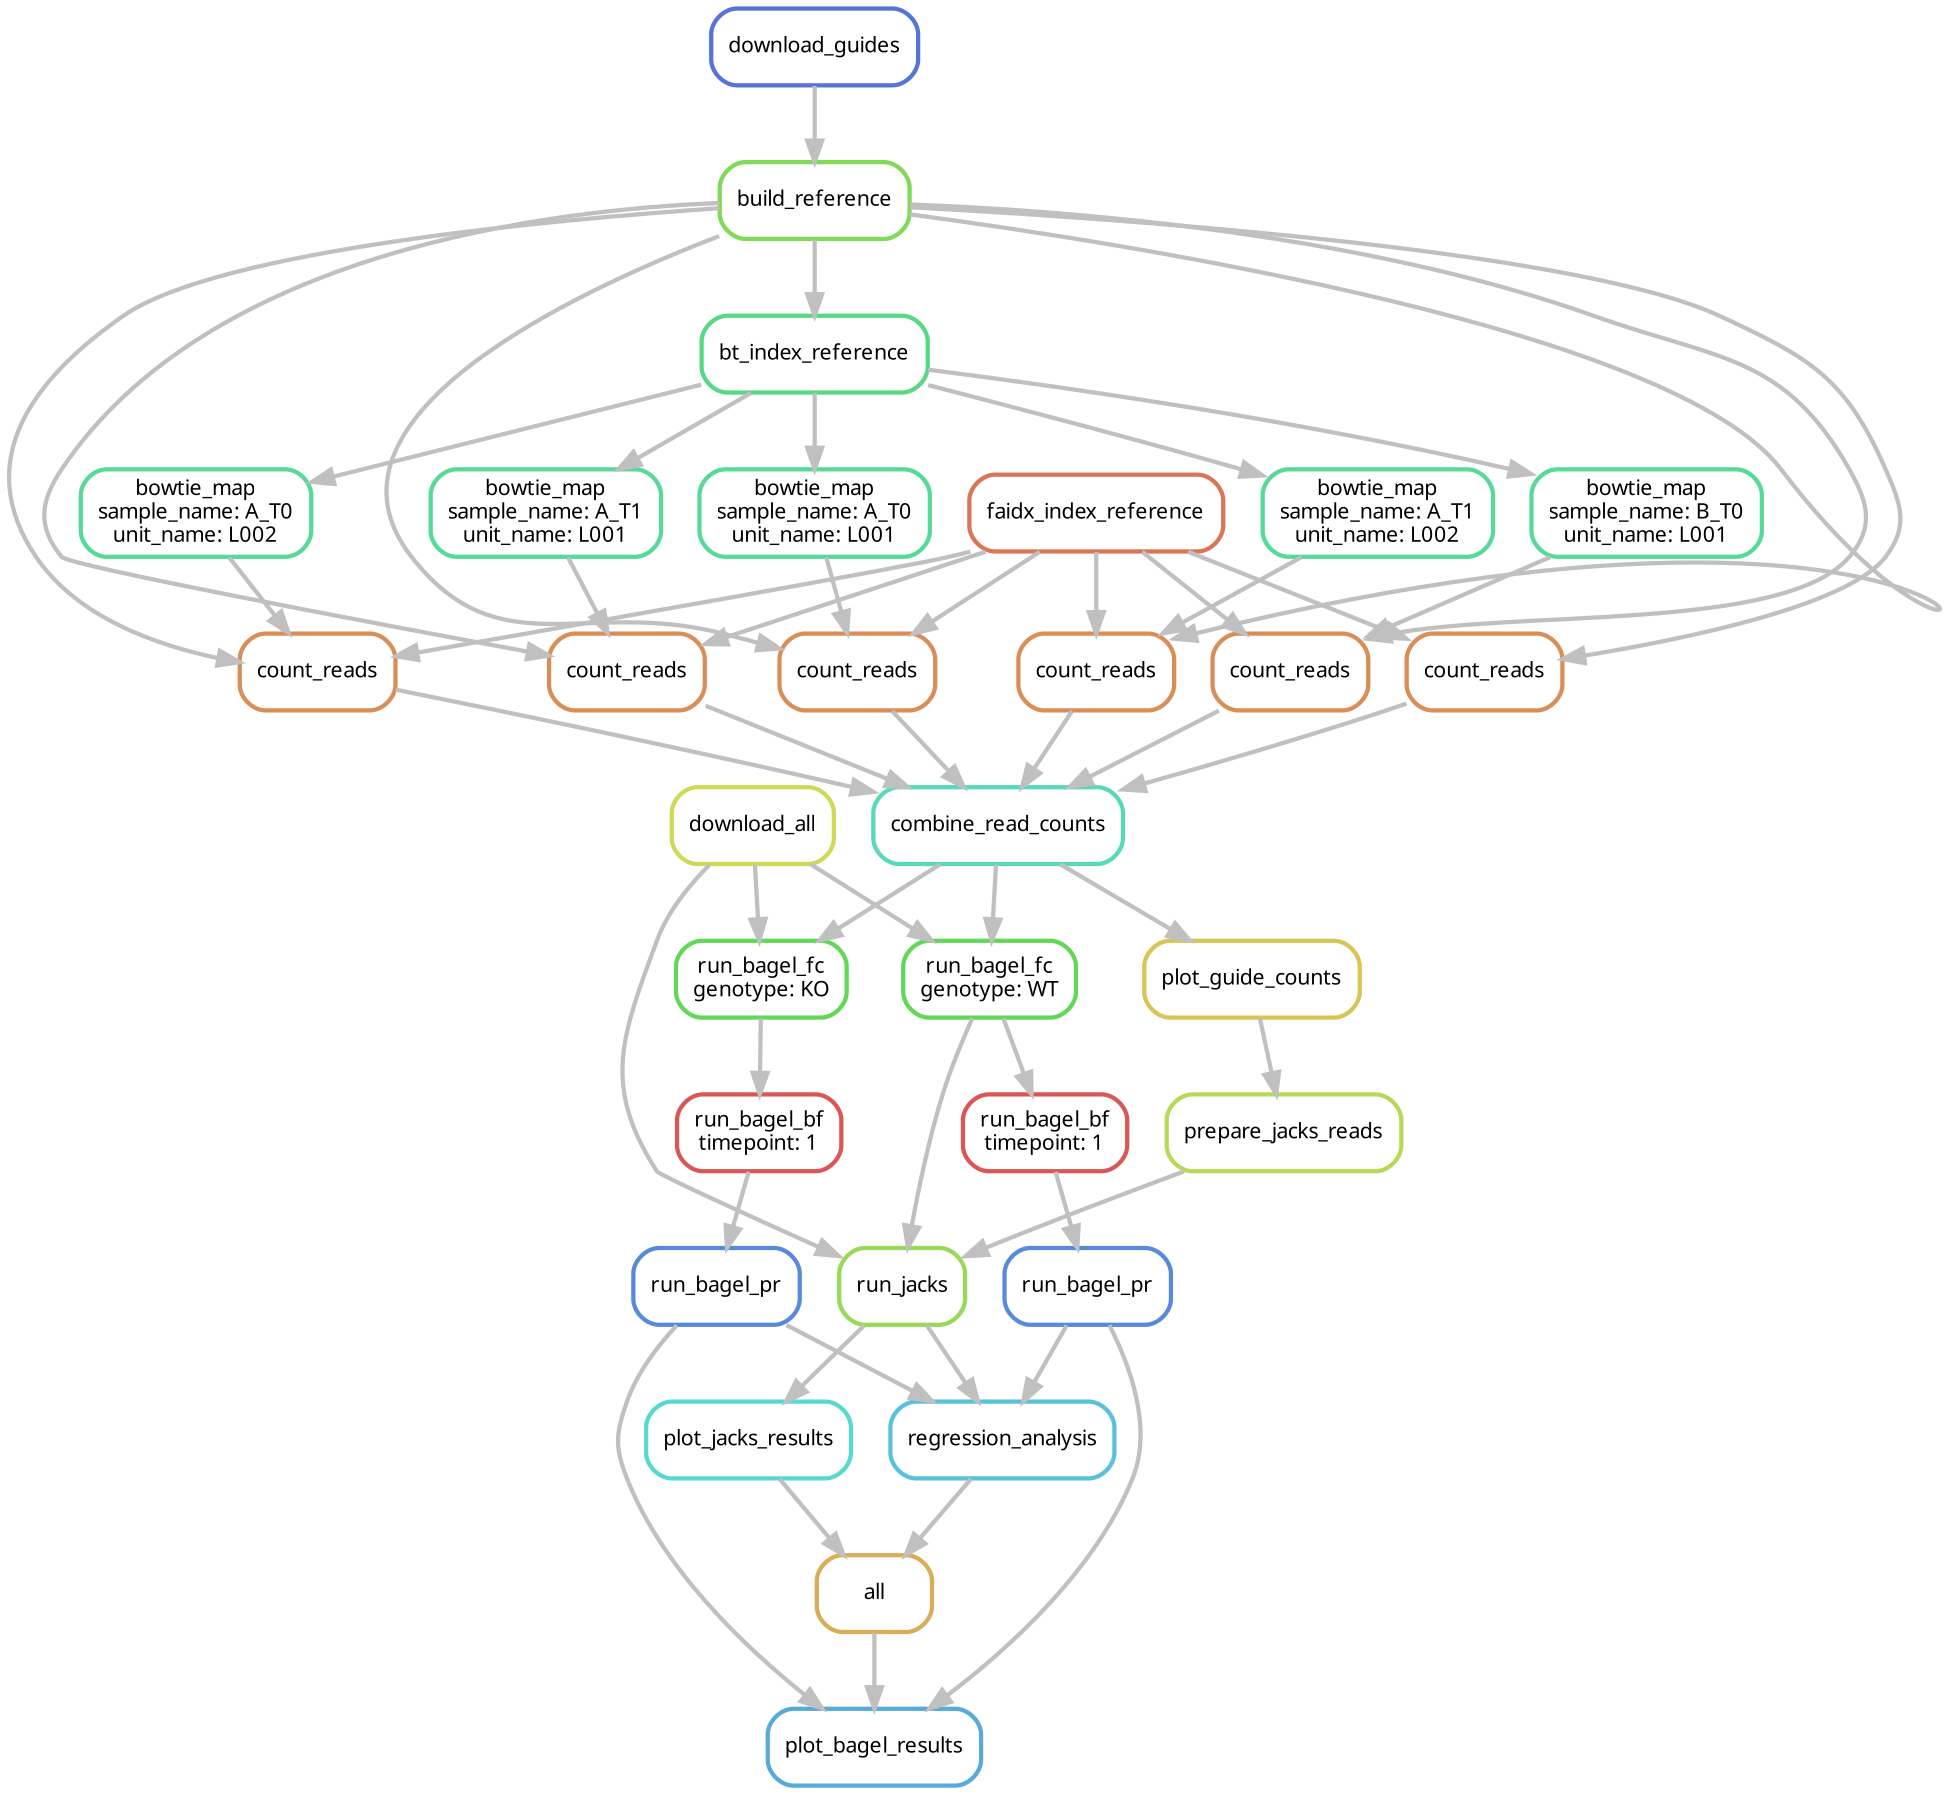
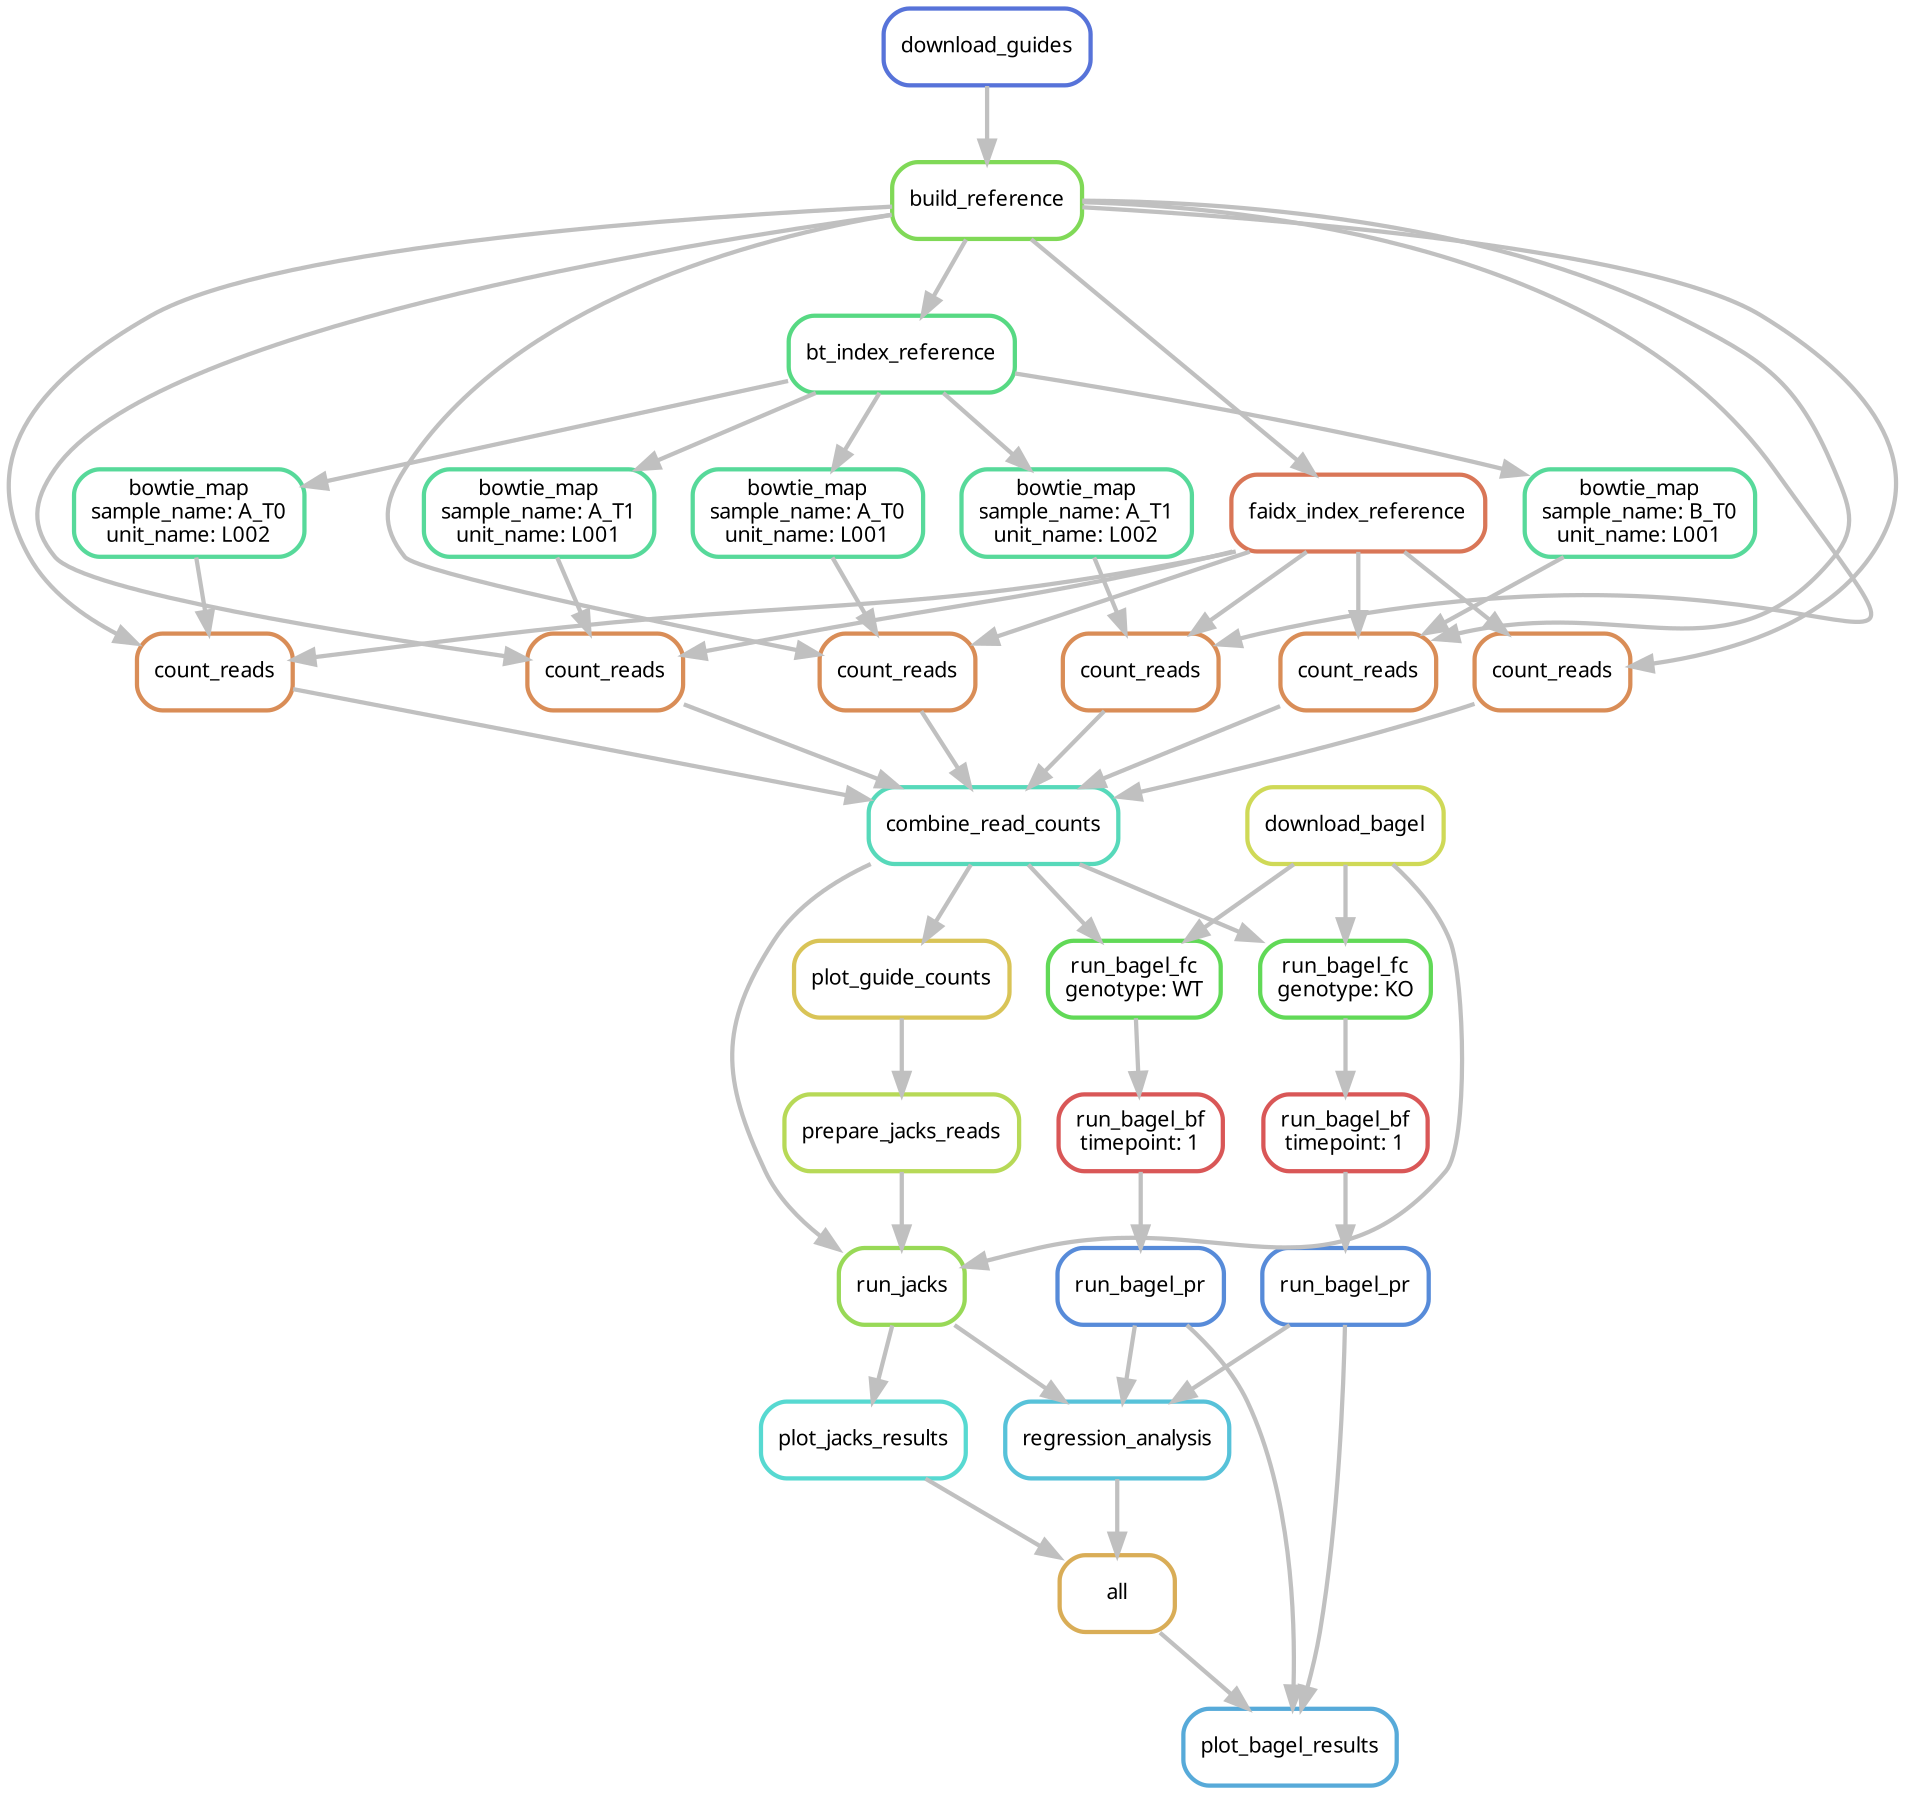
none -> (1164, 350)
(753, 826) -> (1346, 826)
(935, 1120) -> (734, 1035)
